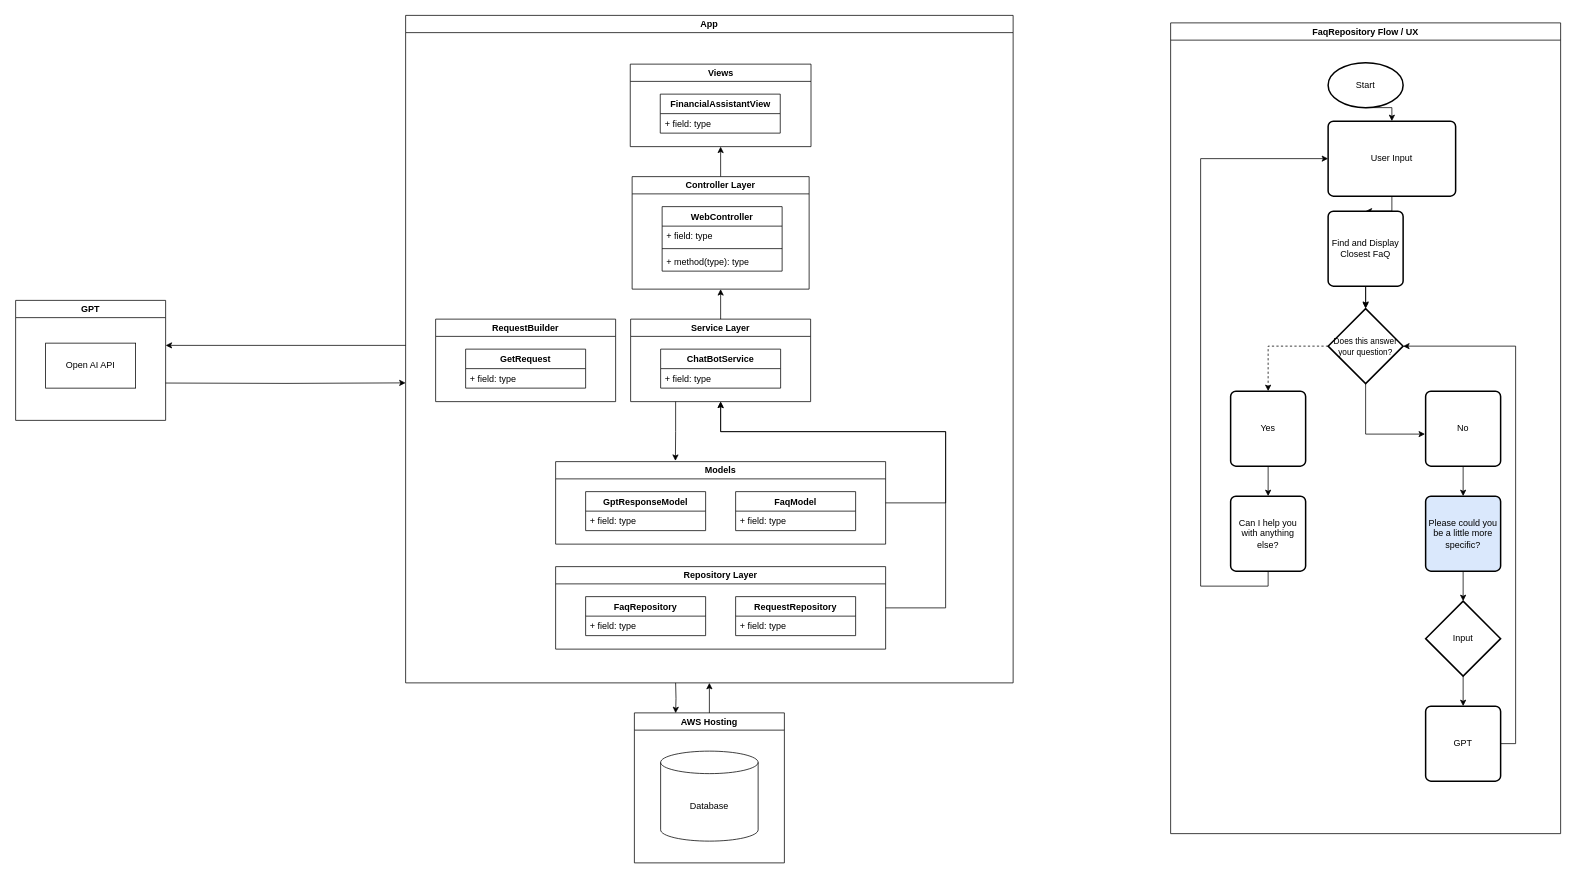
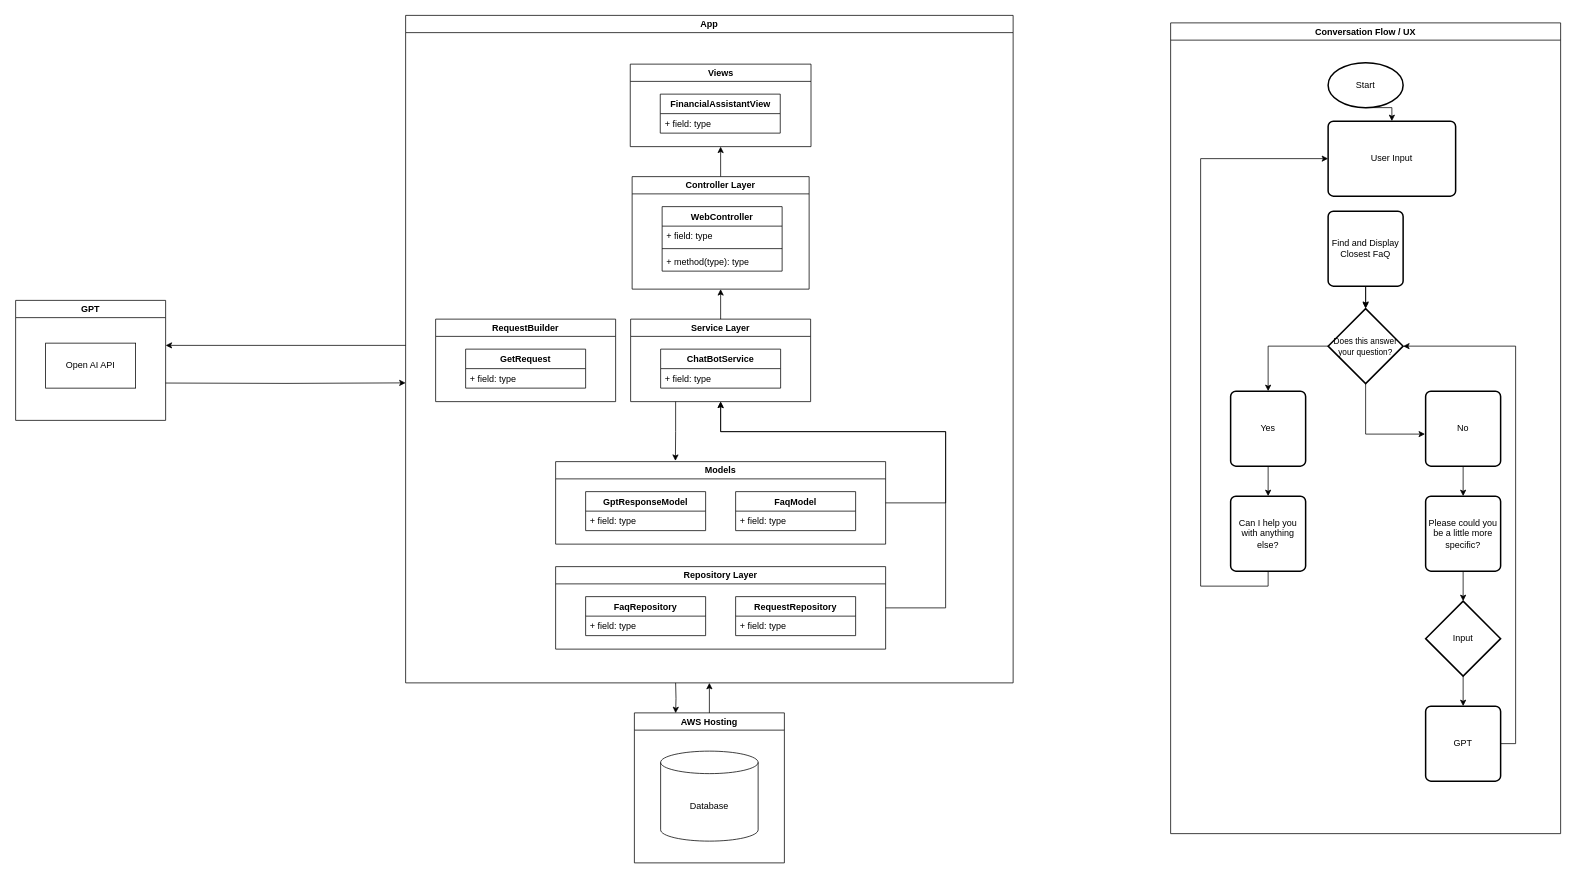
(1365, 32) -> (1365, 32)
(1372, 211) -> none
(1278, 346) -> (1278, 346)
(1463, 534) -> (1463, 534)
